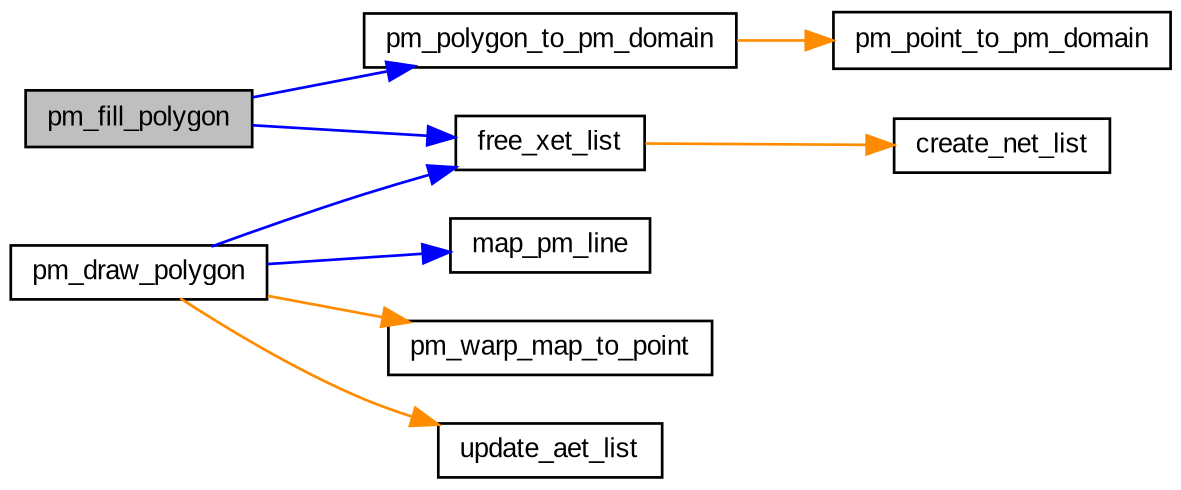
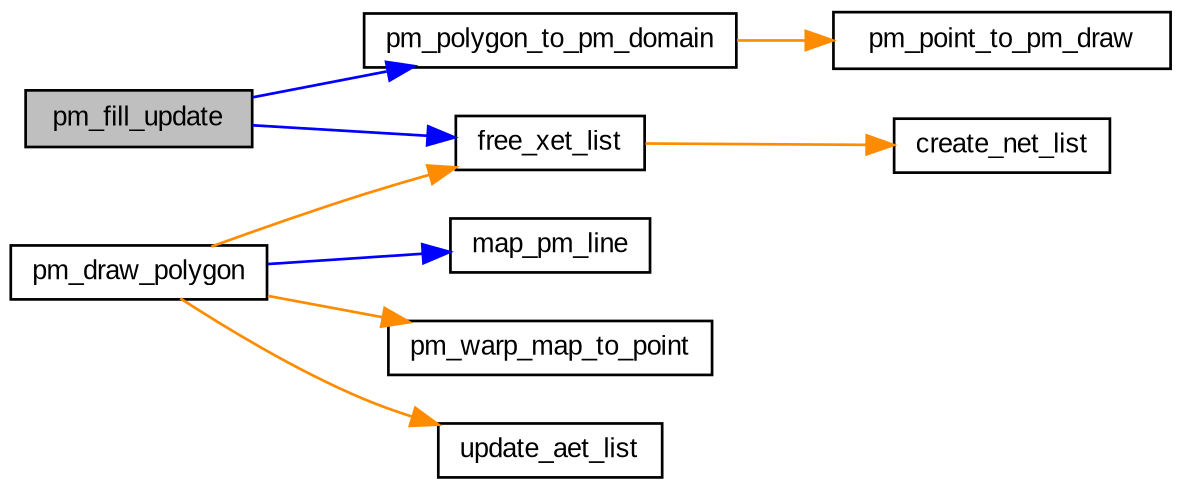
(1002, 40) -> (1002, 40)
(139, 119) -> (139, 119)
(320, 209) -> (320, 209)
